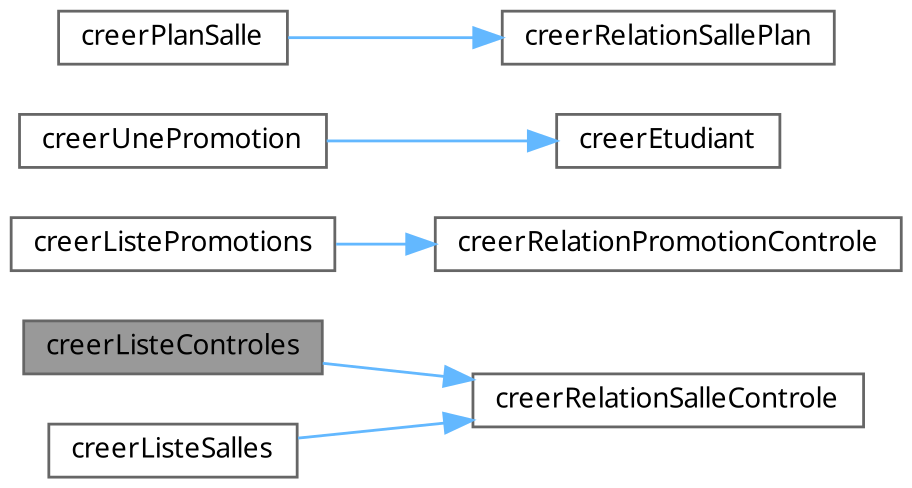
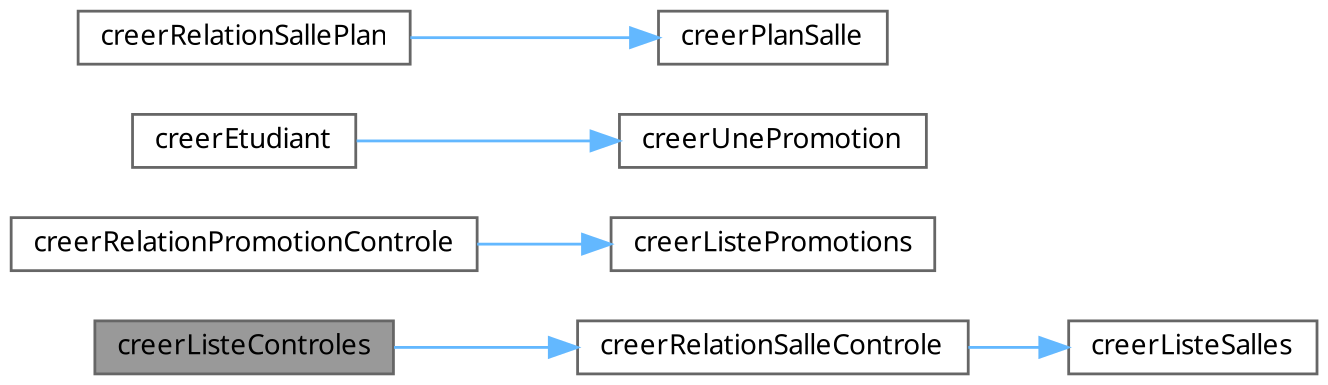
(381, 38) -> (520, 38)
(428, 141) -> (474, 141)
(371, 244) -> (530, 244)
(371, 431) -> (1004, 347)
